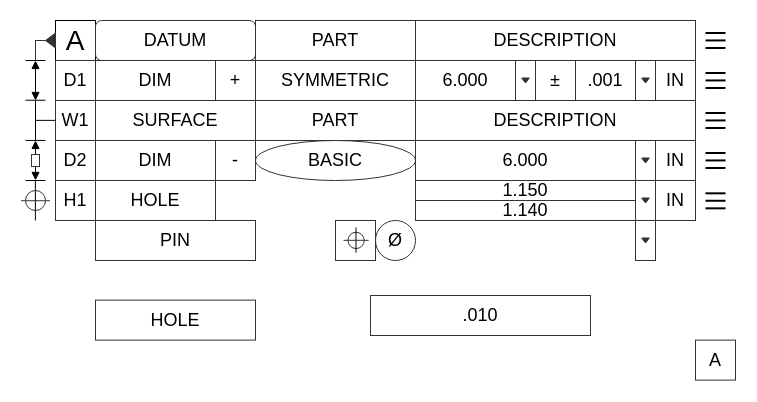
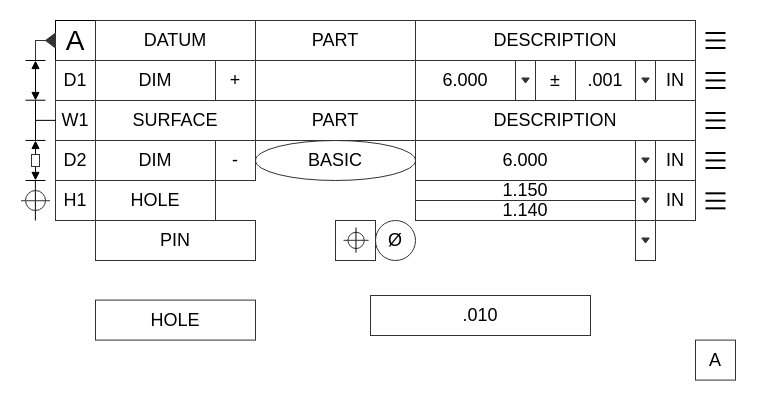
(176, 41) -> (176, 41)
(336, 81) -> none
